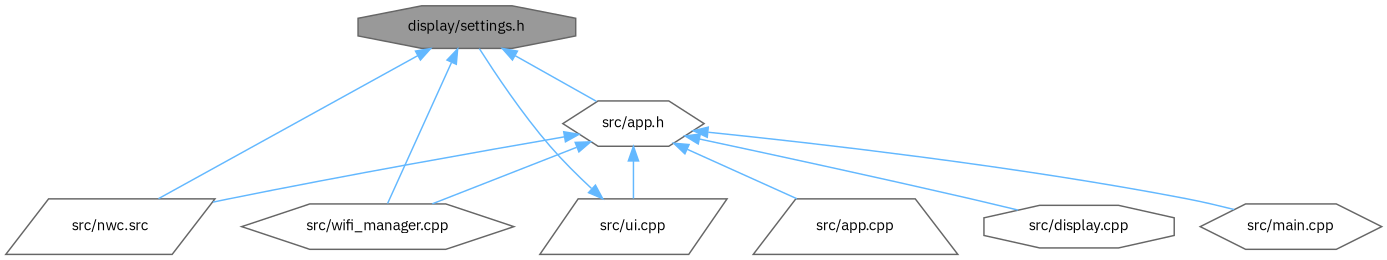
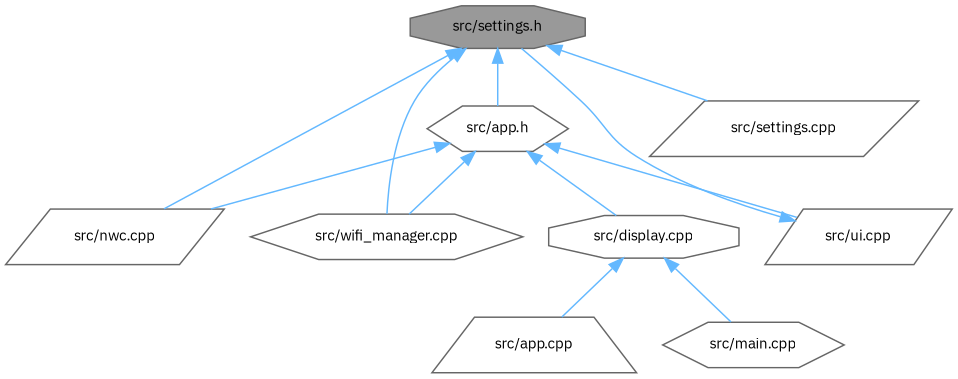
(467, 27) -> (498, 27)
none -> (784, 129)
(972, 164) -> (703, 295)
(742, 174) -> (587, 293)
(110, 227) -> (115, 237)
